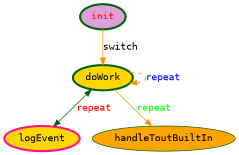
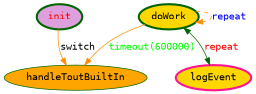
(103, 44) -> (59, 45)
(154, 108) -> (152, 47)
